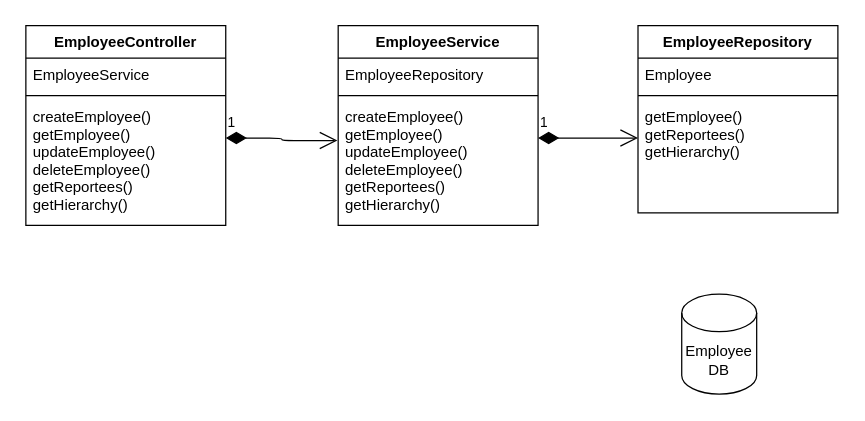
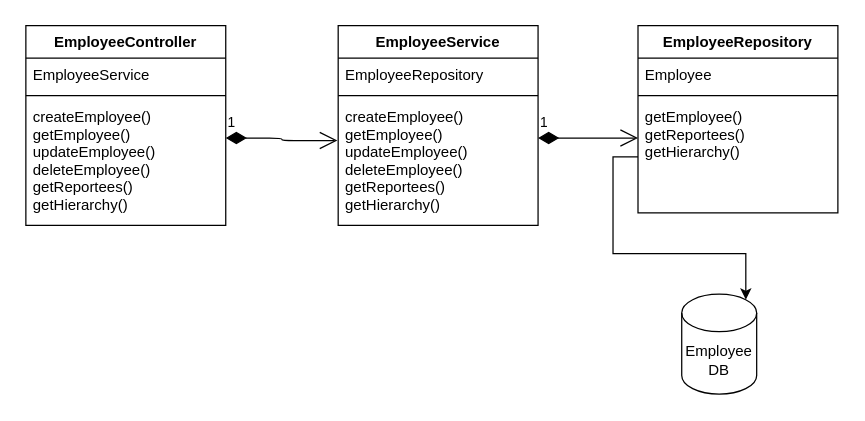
none -> (638, 254)
